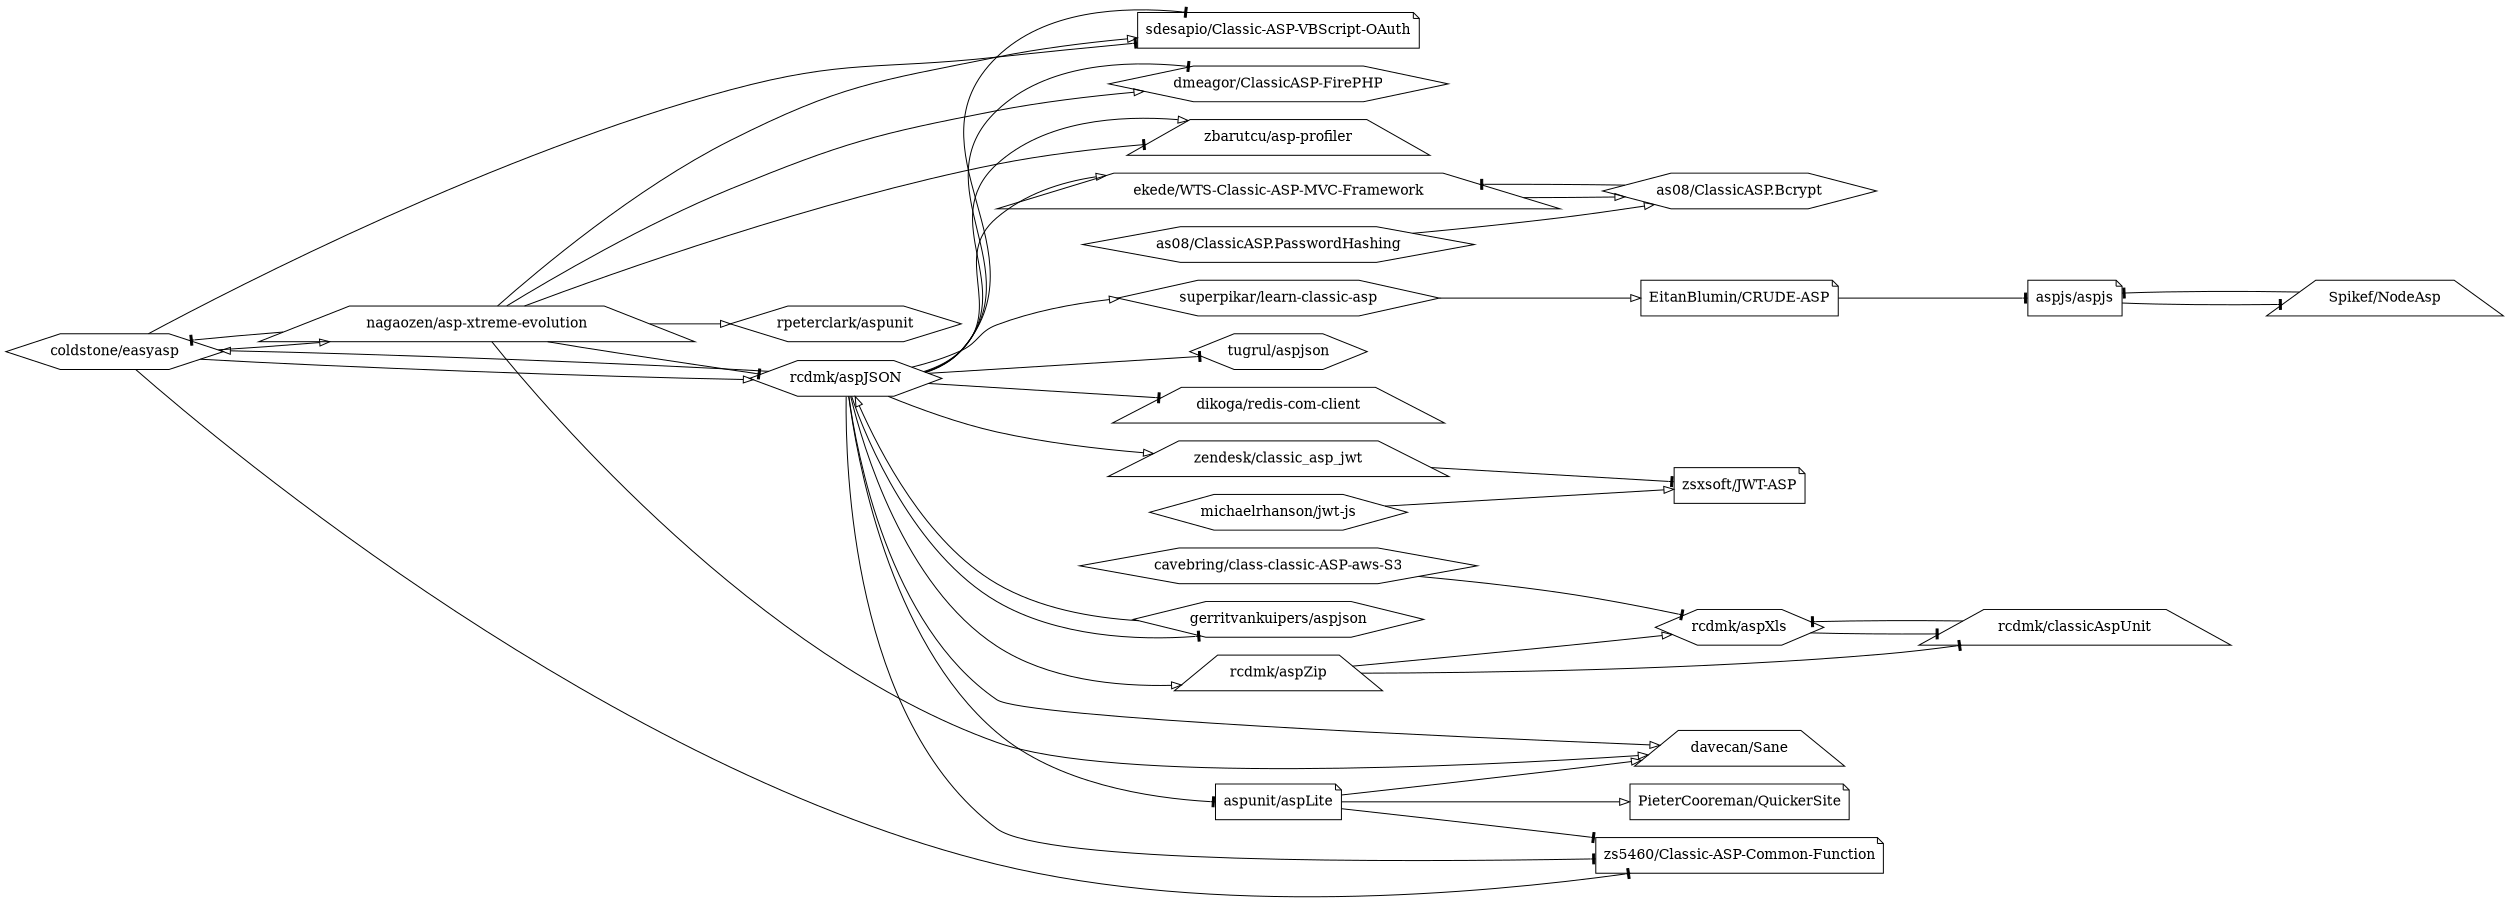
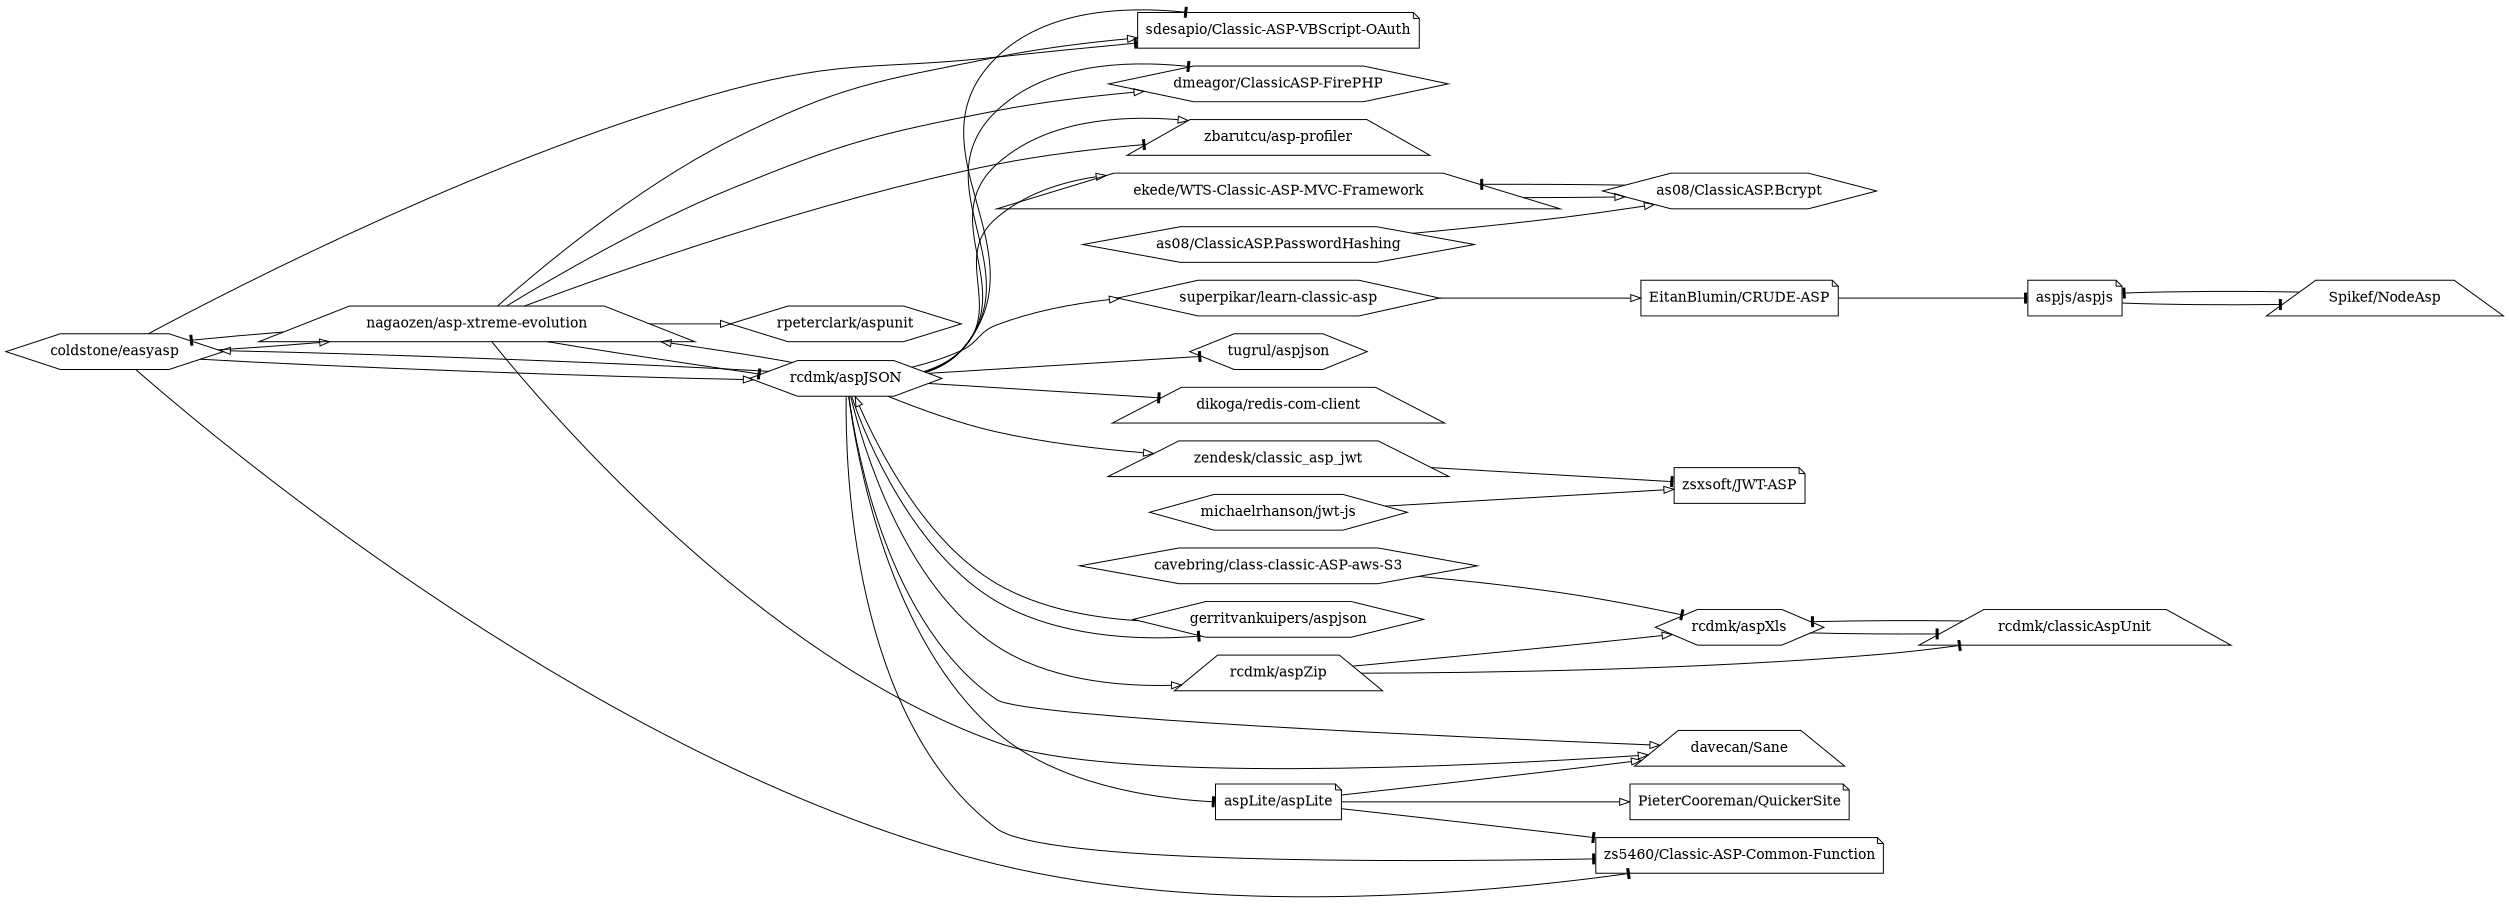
none -> (732, 352)
(1278, 802) -> (1278, 802)
